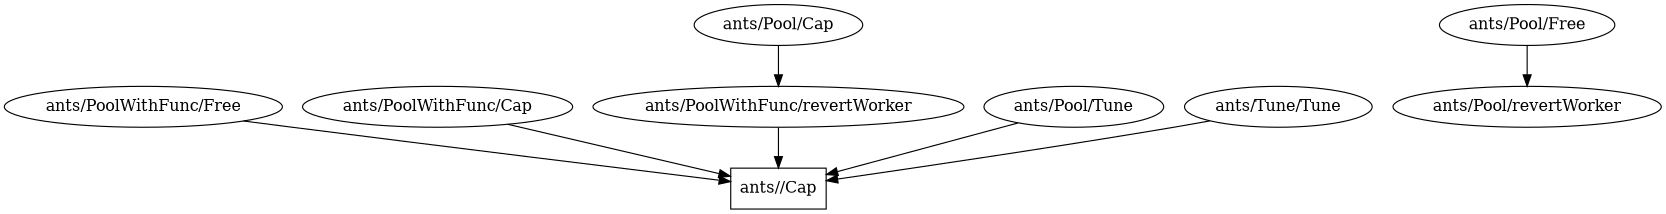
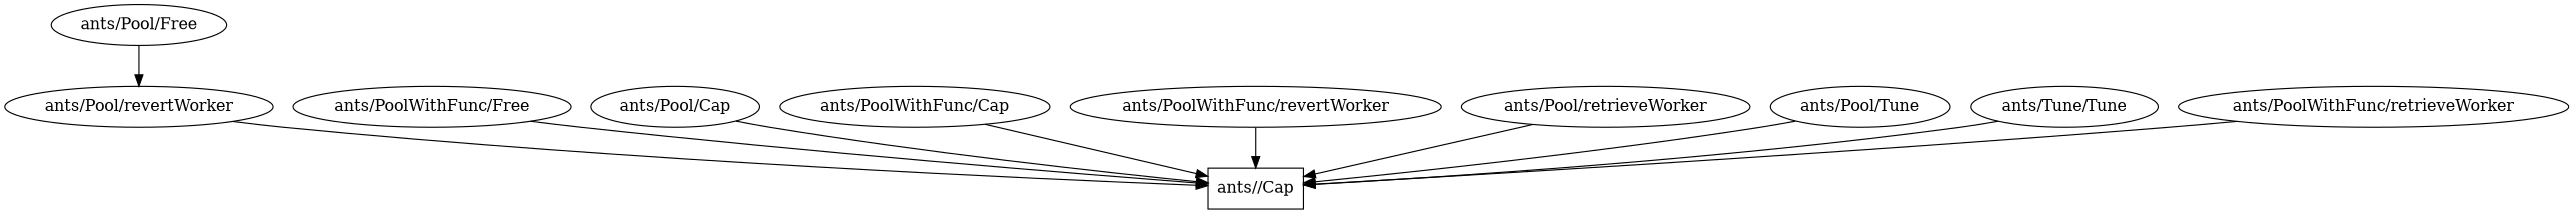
(778, 60) -> (965, 155)
none -> (1606, 107)
none -> (2374, 107)
none -> (714, 161)
